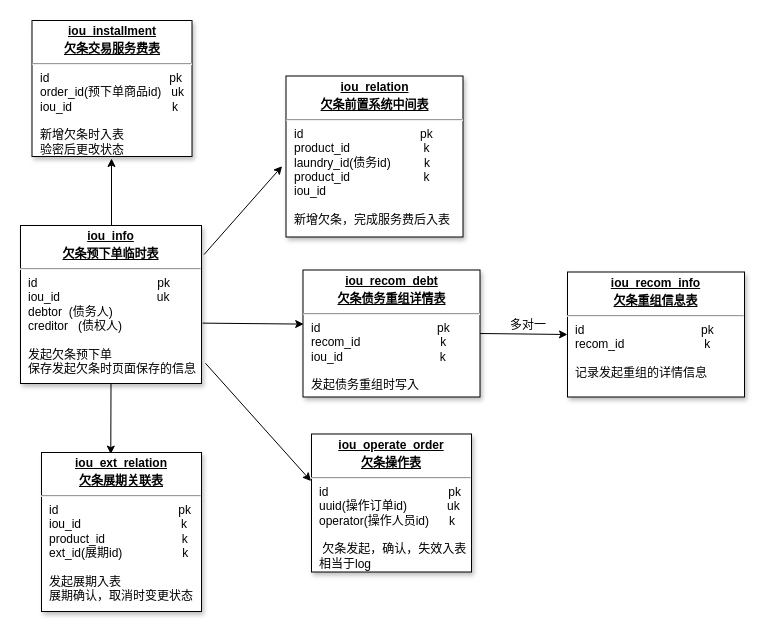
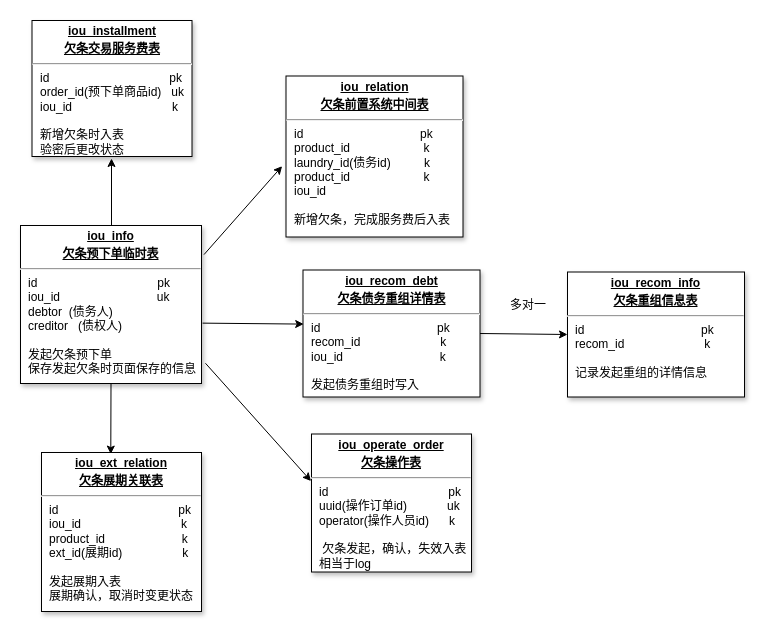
(532, 323) -> (532, 303)
